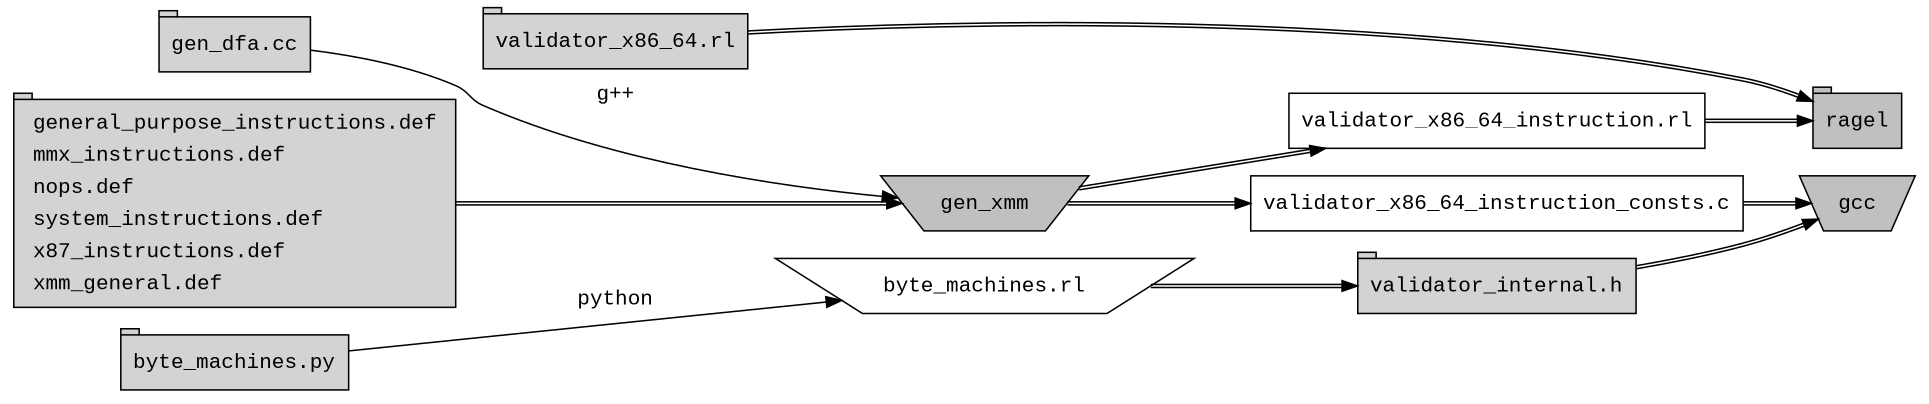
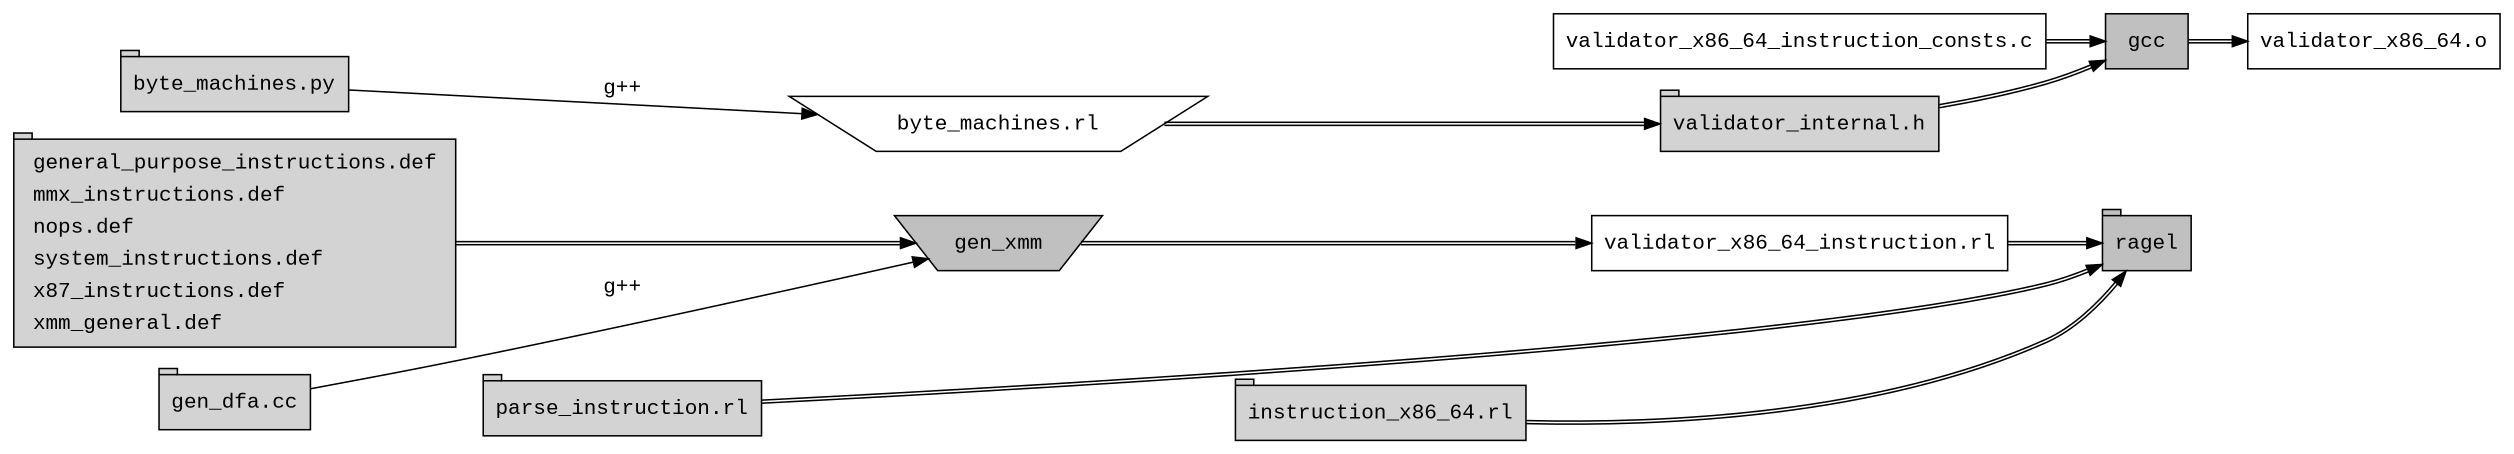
(615, 41) -> (1381, 413)
none -> (2374, 41)
(1151, 203) -> none
(1857, 203) -> (2147, 41)
(615, 299) -> (622, 88)
none -> (622, 408)
